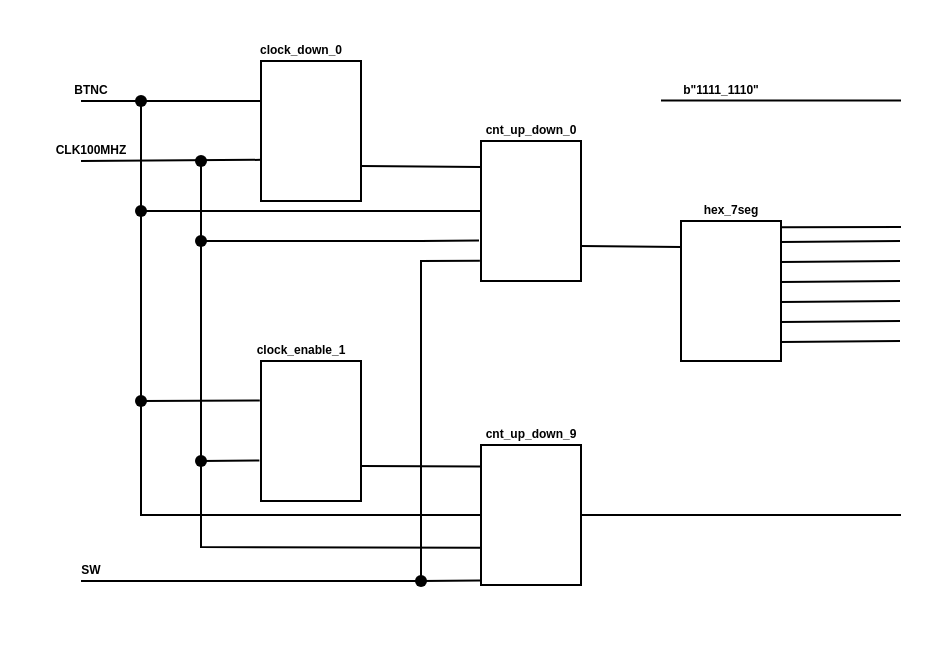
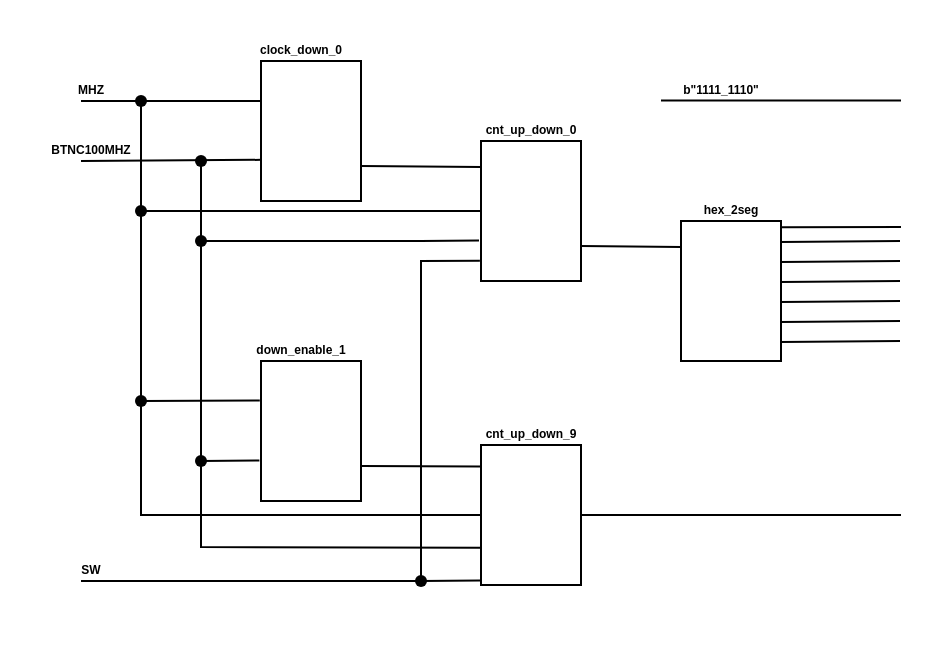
(92, 91) -> (92, 91)
(92, 151) -> (92, 151)
(732, 211) -> (732, 211)
(302, 351) -> (302, 351)
